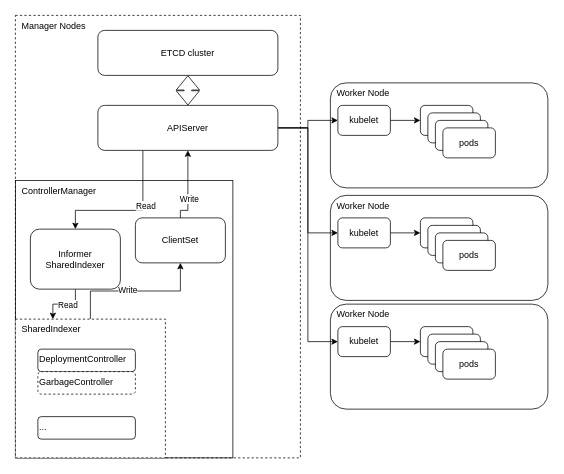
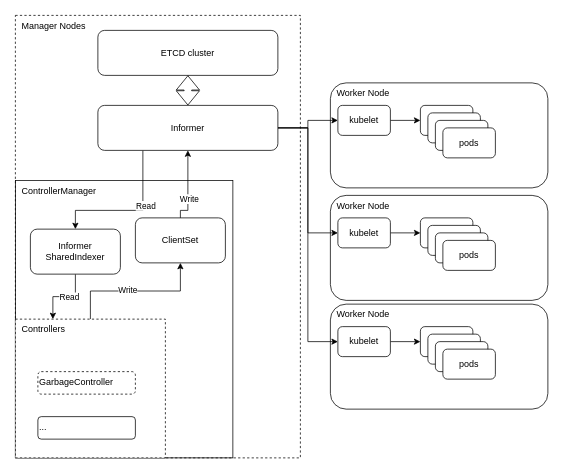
(188, 128) -> (188, 128)
(75, 259) -> (75, 252)
(50, 330) -> (42, 330)
(87, 360) -> none
